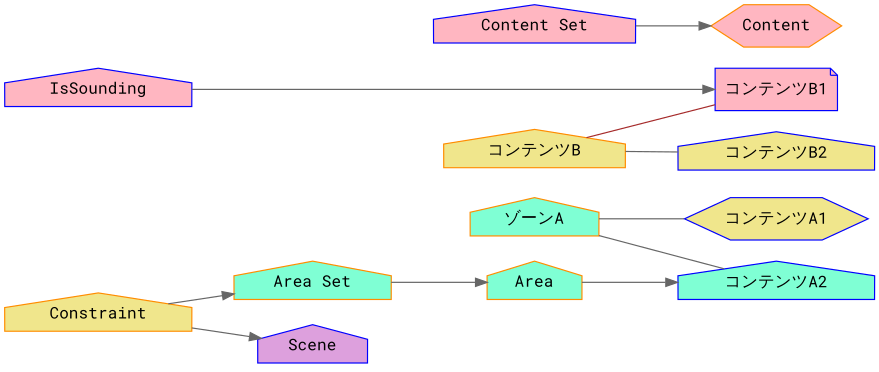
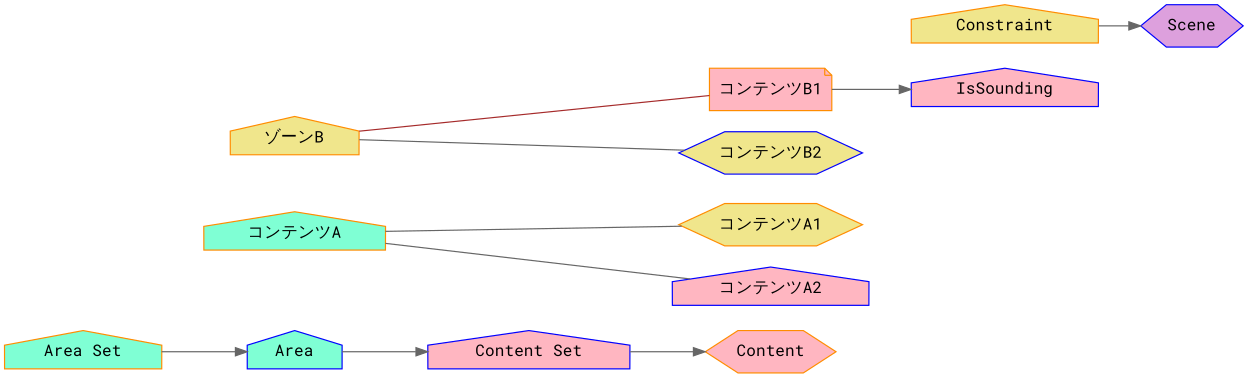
(447, 89) -> (865, 89)
(776, 89) -> (771, 89)
(535, 151) -> (295, 138)
(776, 153) -> (771, 153)
(535, 219) -> (295, 233)
(776, 219) -> (771, 225)
(535, 282) -> (295, 352)
(624, 282) -> (379, 352)
(776, 282) -> (771, 288)
(195, 300) -> none
(313, 346) -> (1192, 26)
